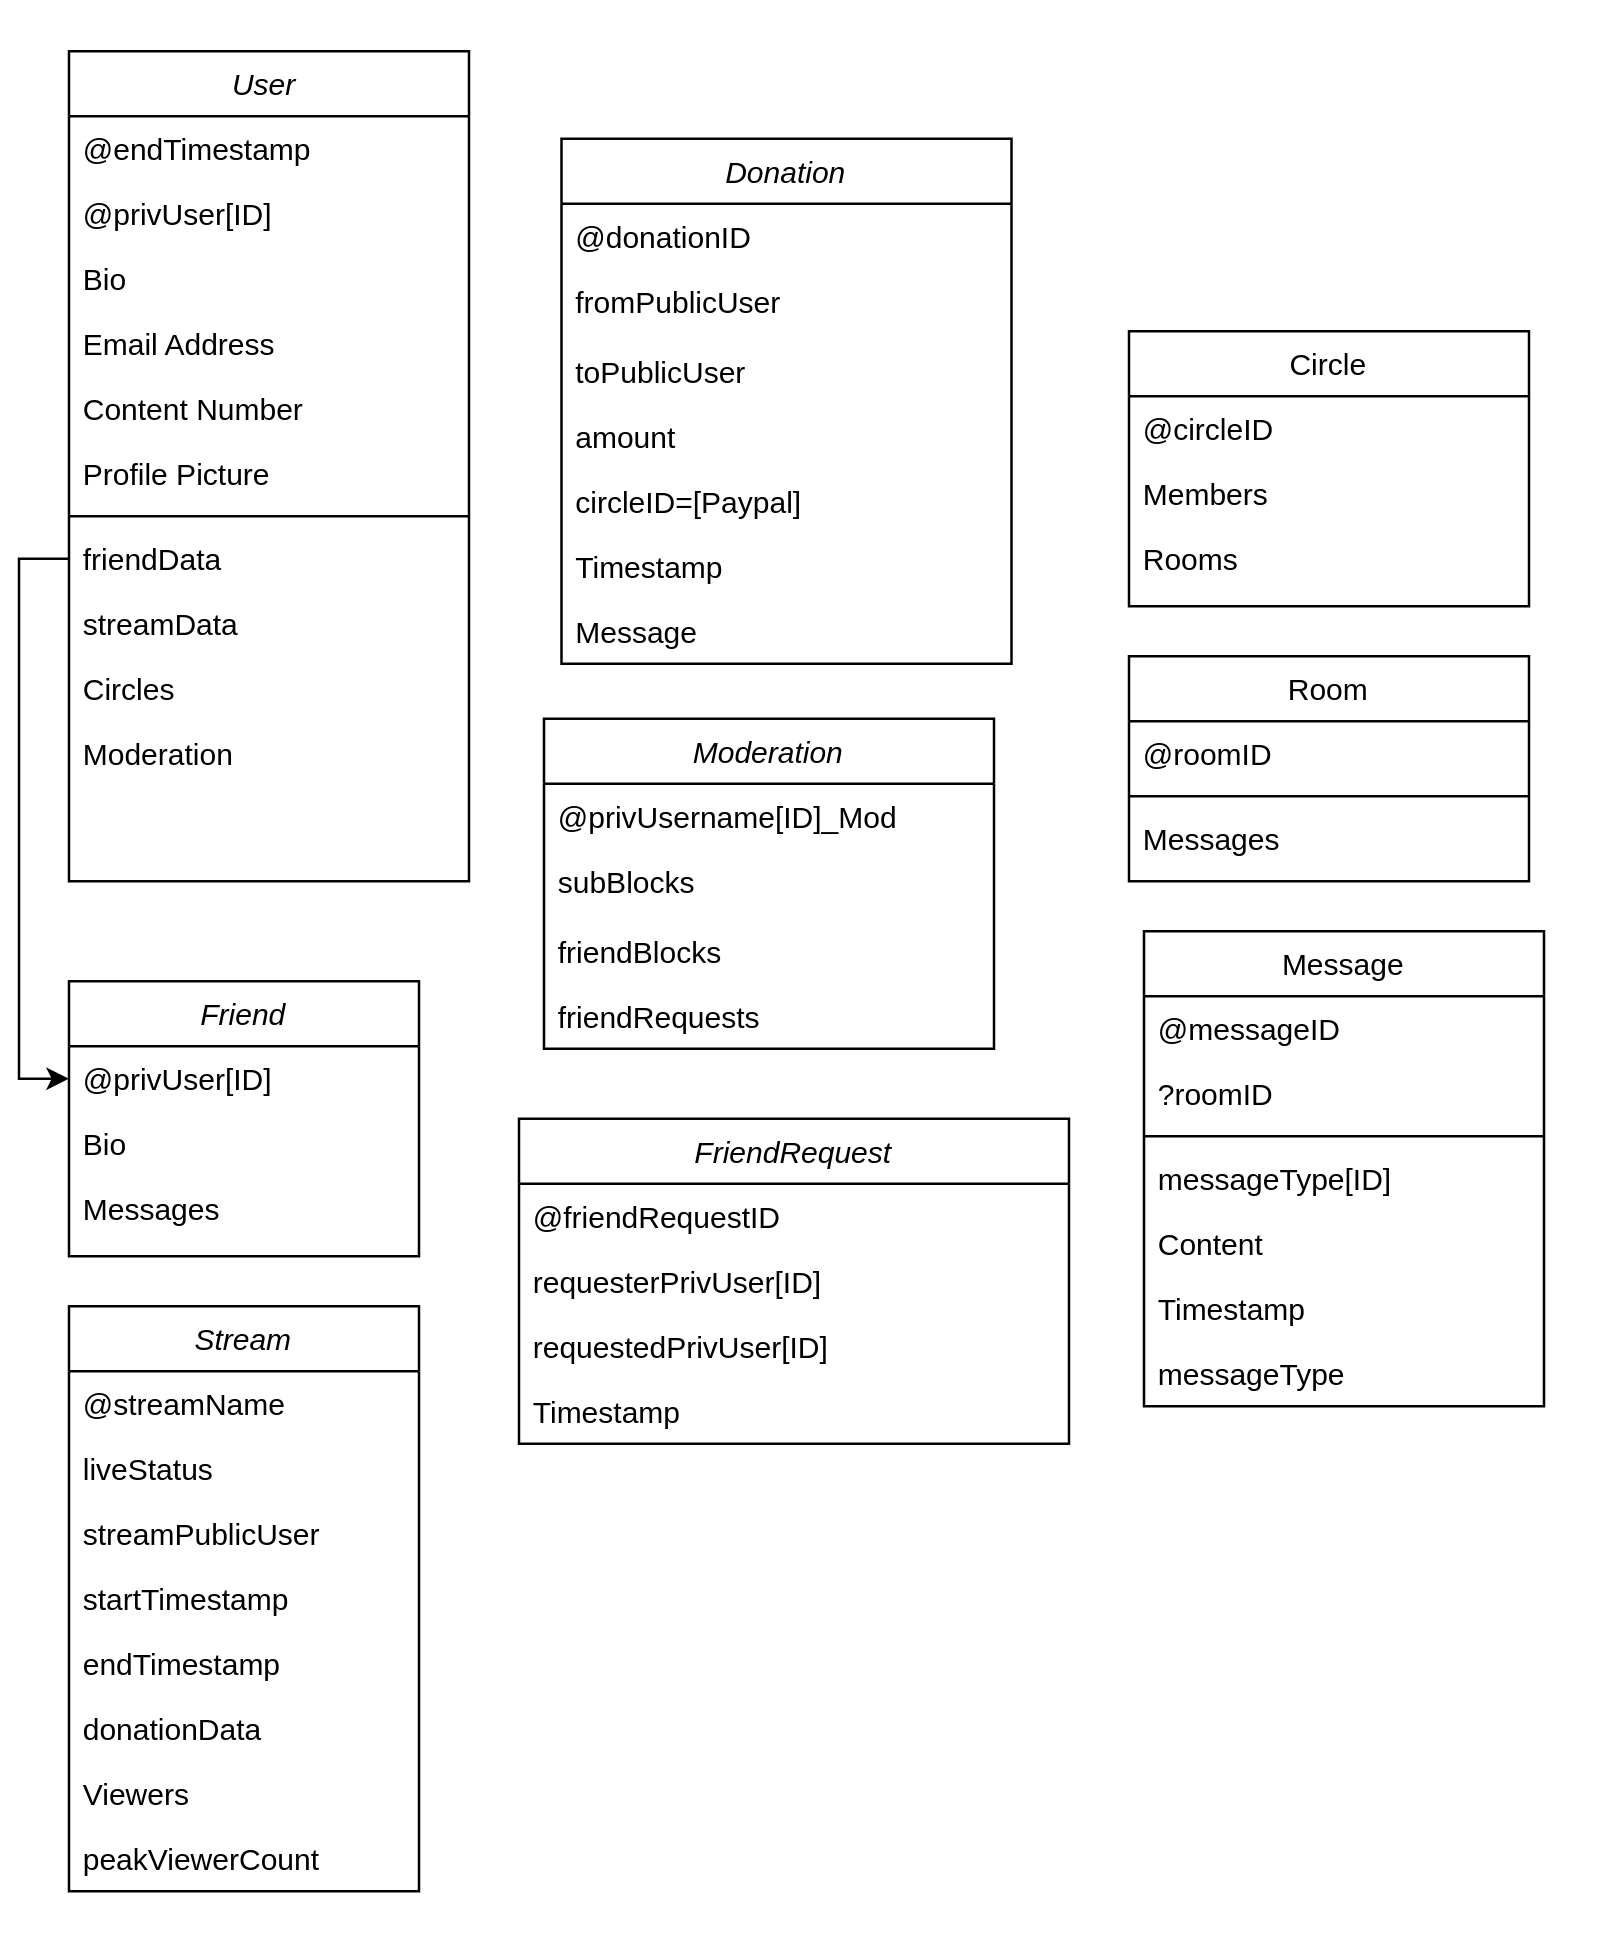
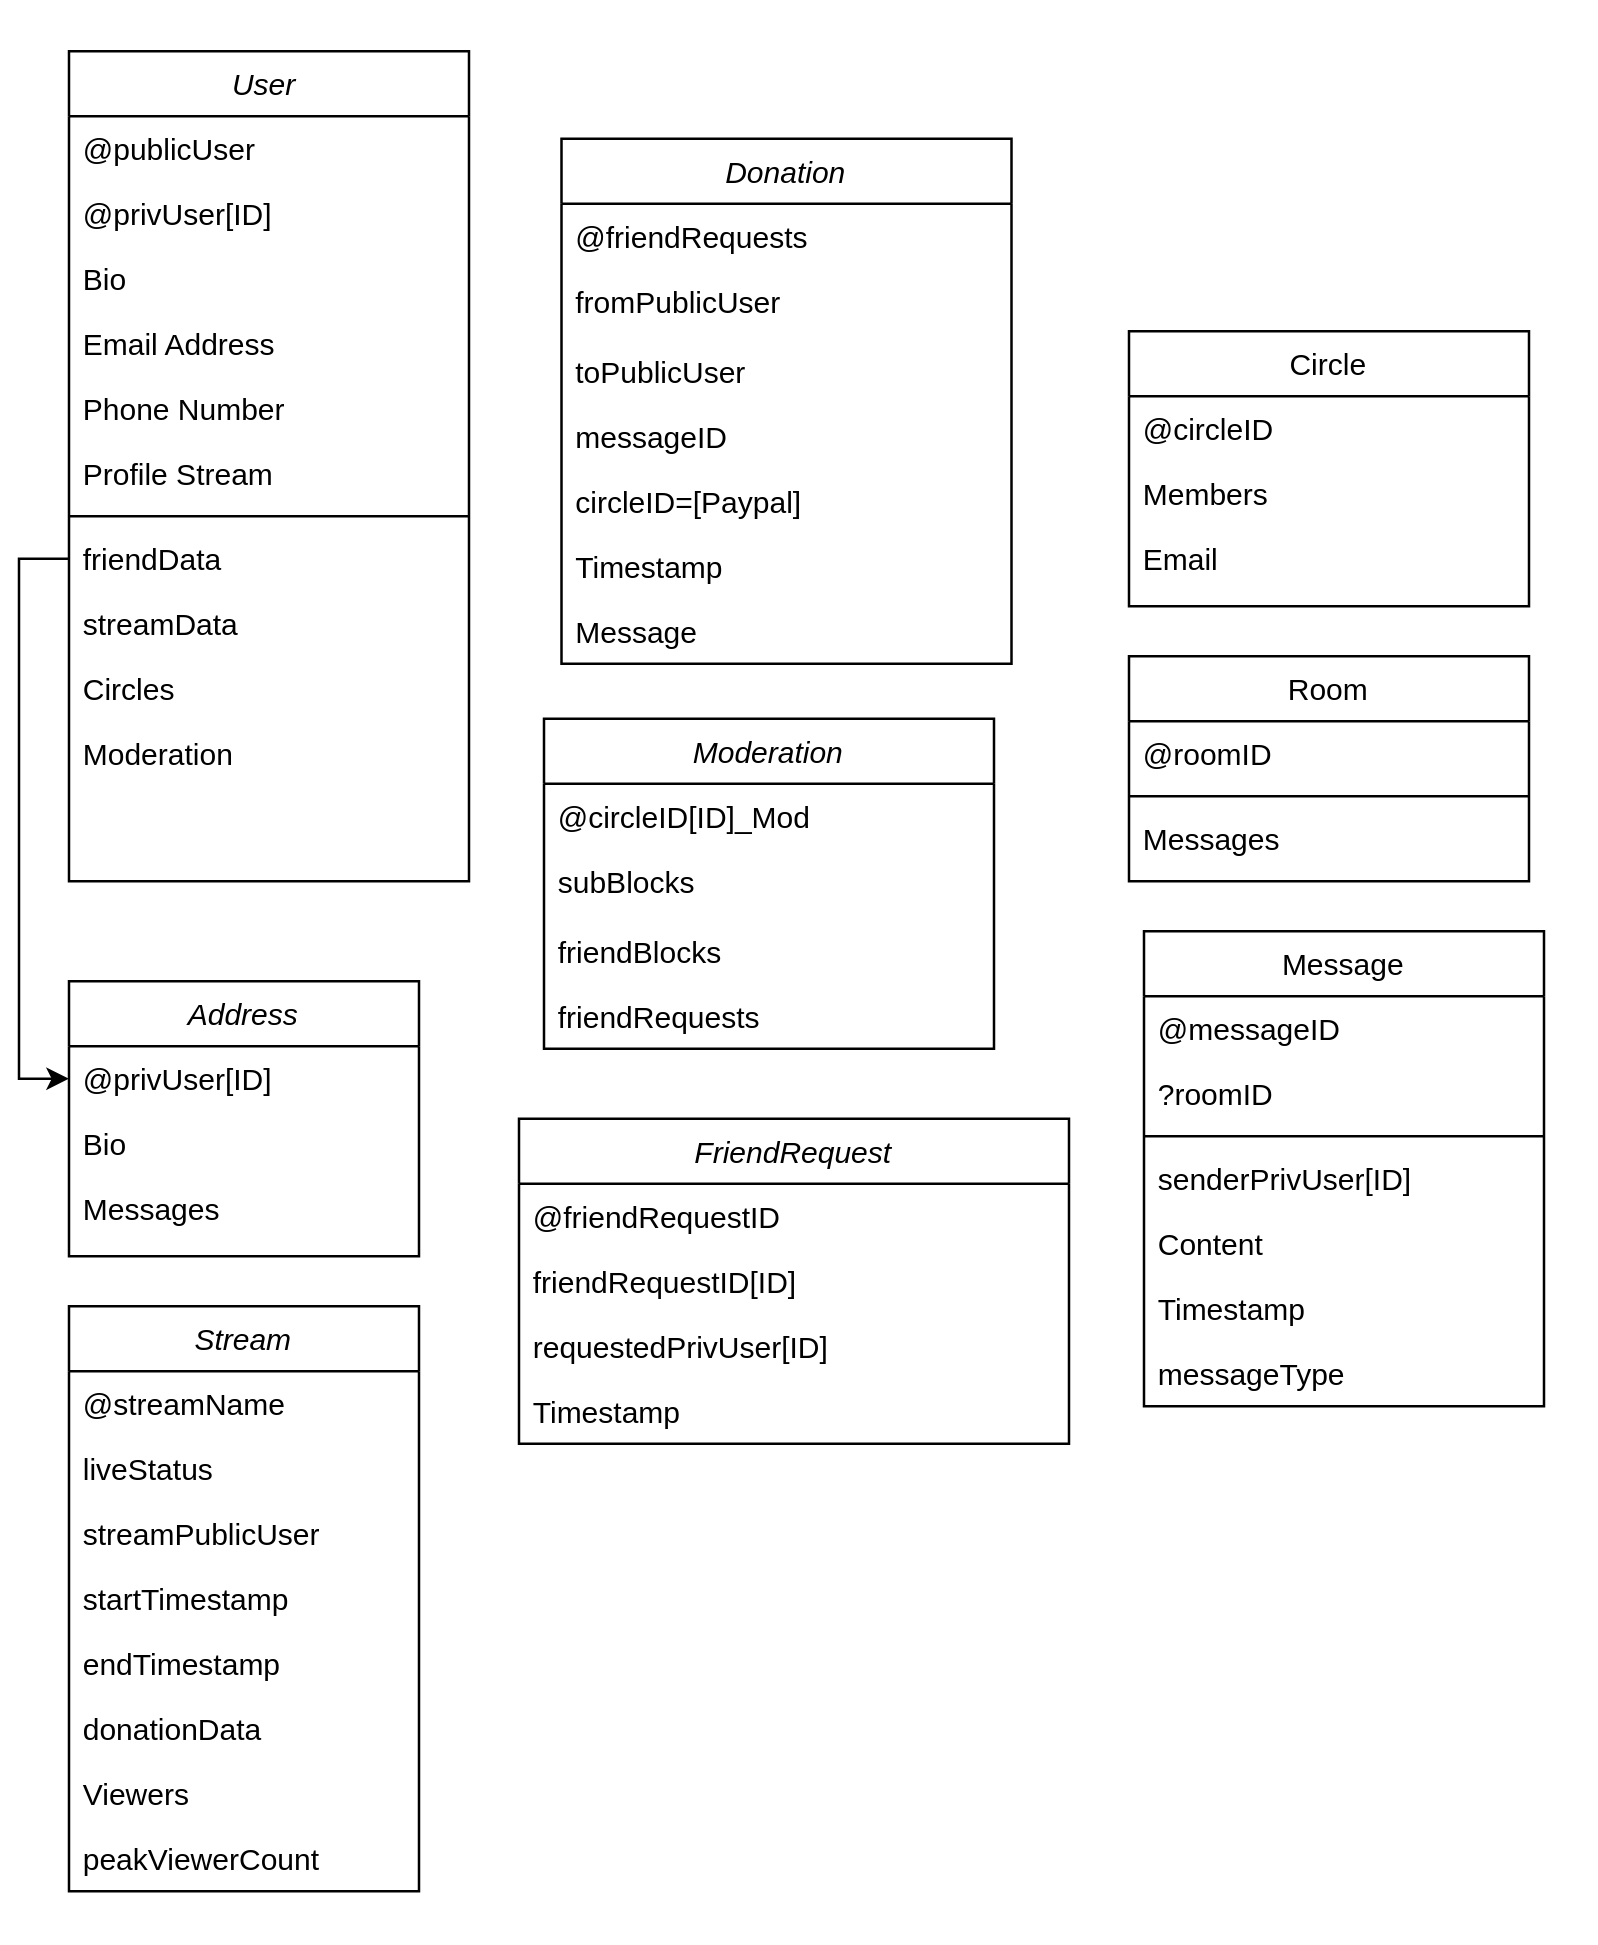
(188, 150) -> (167, 150)
(664, 238) -> (697, 238)
(196, 410) -> (179, 410)
(625, 438) -> (651, 438)
(193, 475) -> (188, 475)
(1185, 560) -> (1177, 560)
(730, 818) -> (693, 818)
(243, 1015) -> (243, 1015)
(1284, 1180) -> (1305, 1180)
(705, 1283) -> (688, 1283)
